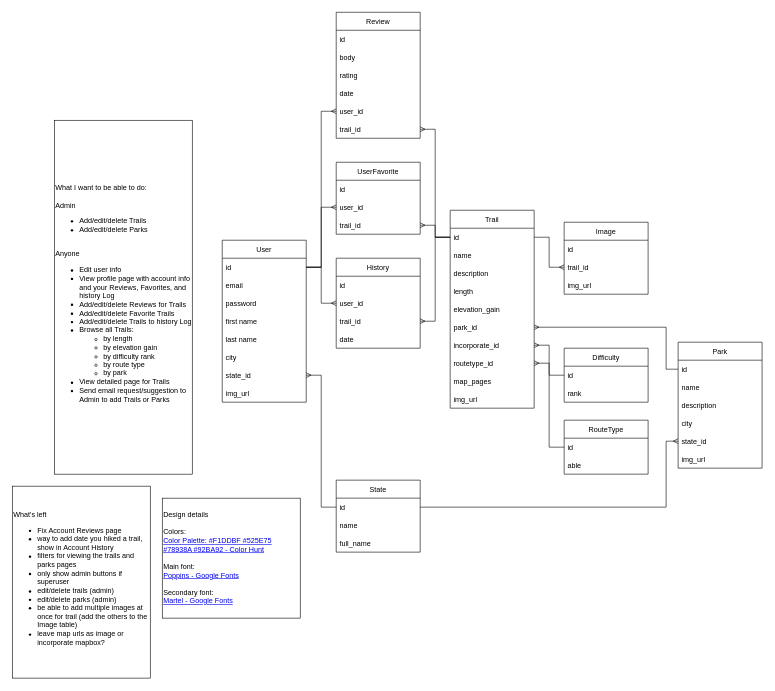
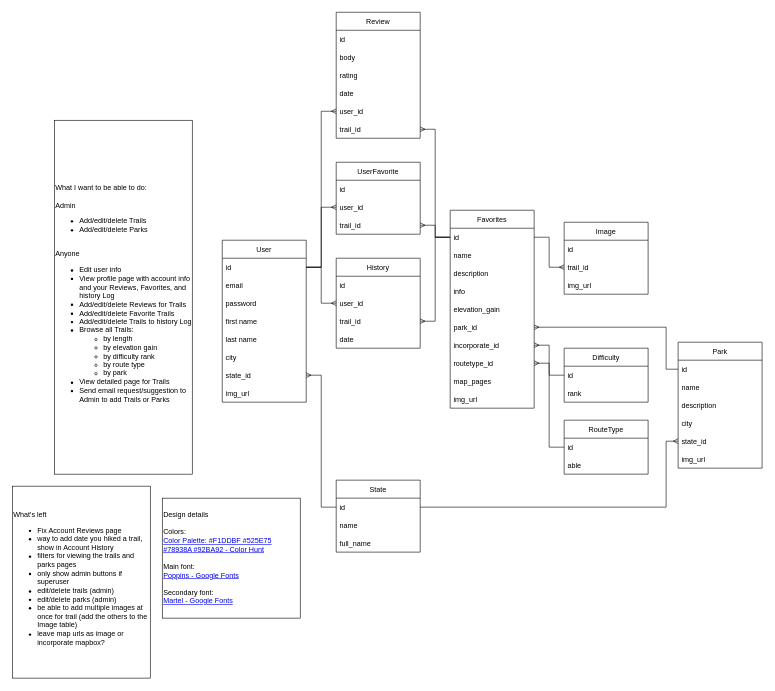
(492, 220) -> (492, 220)
(465, 292) -> (461, 292)
